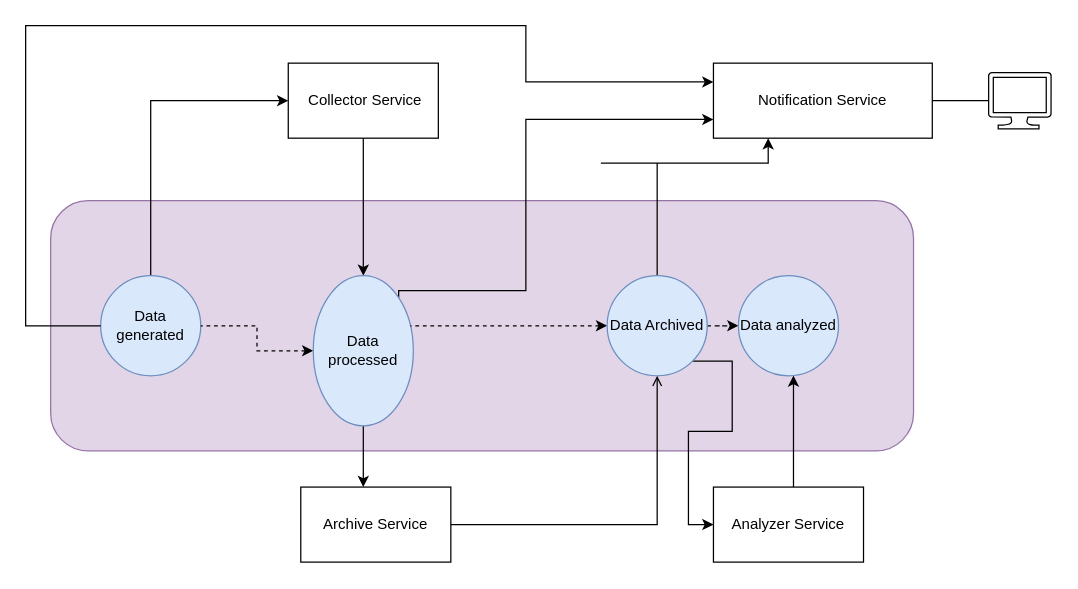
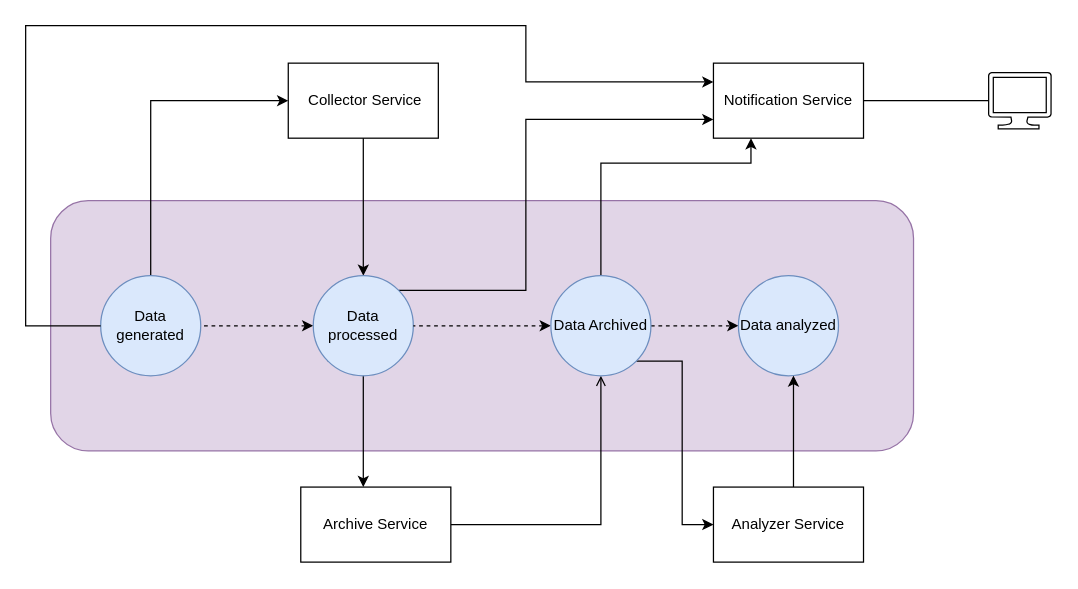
(823, 101) -> (788, 101)
(657, 326) -> (601, 326)
(363, 351) -> (363, 326)
